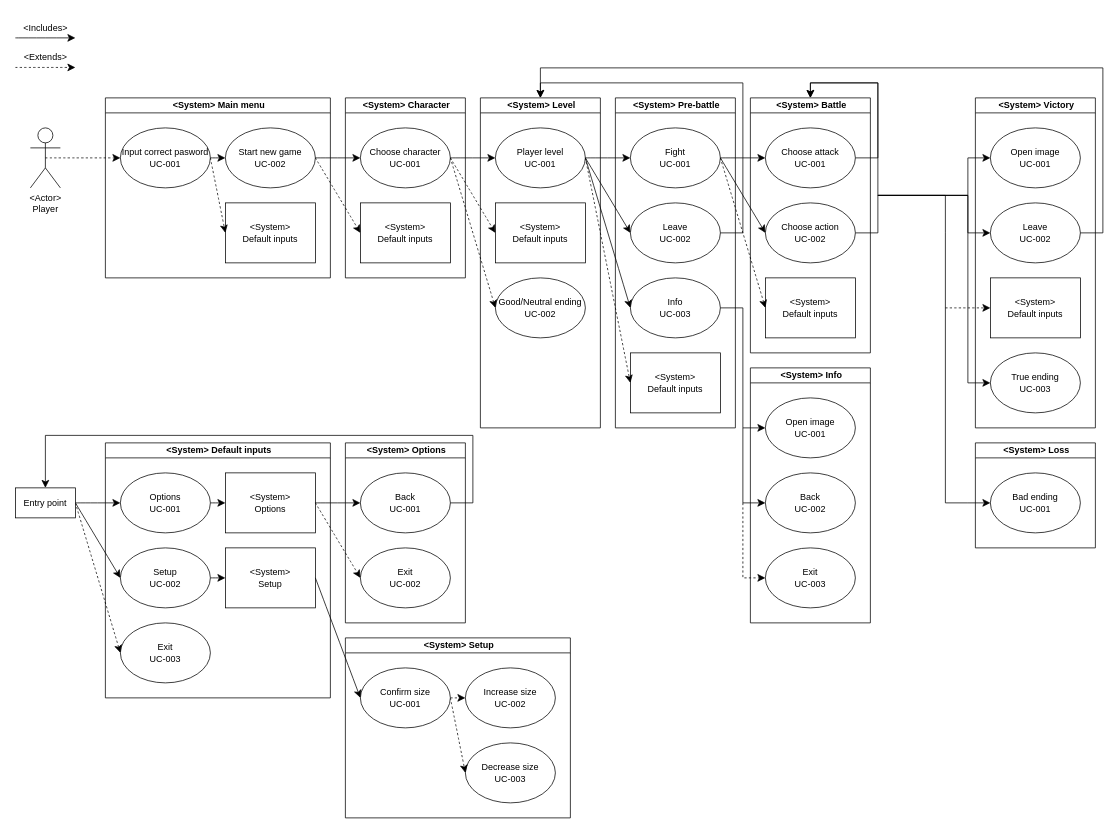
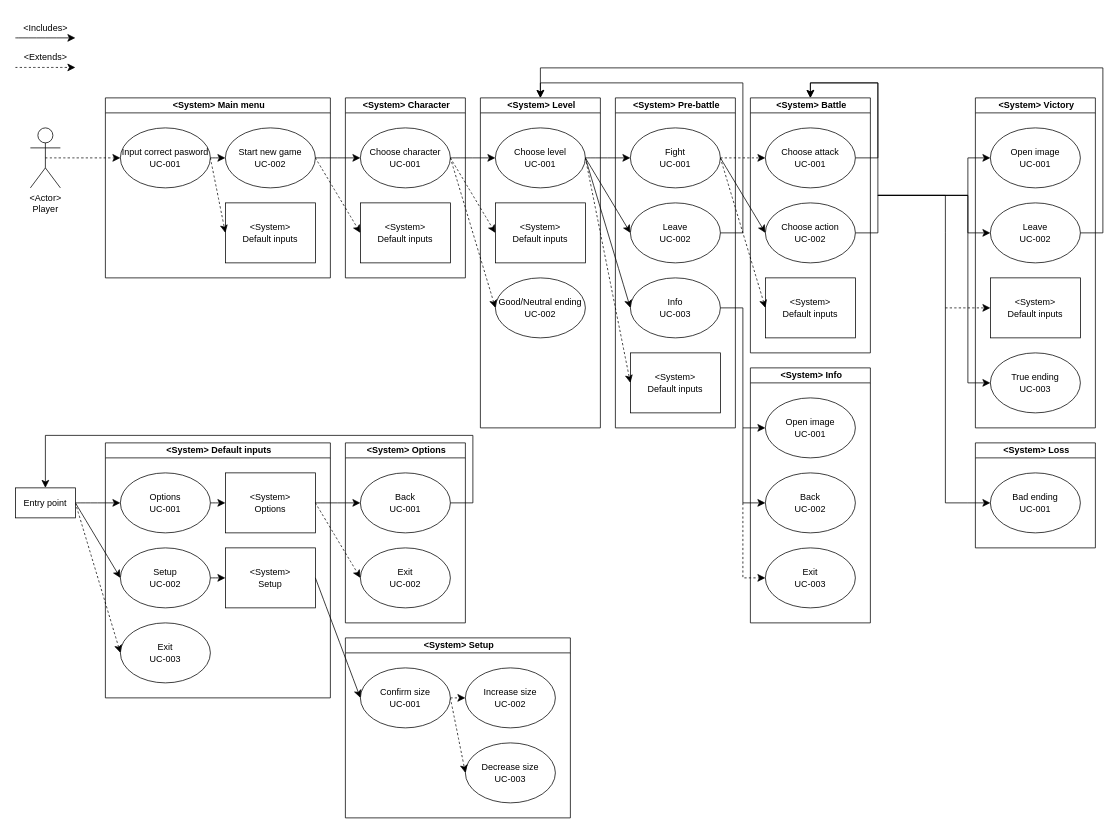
(540, 158) -> (540, 158)
(740, 158) -> (740, 158)
